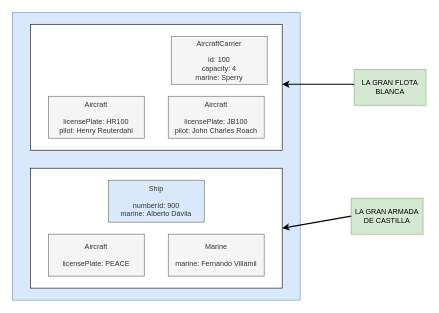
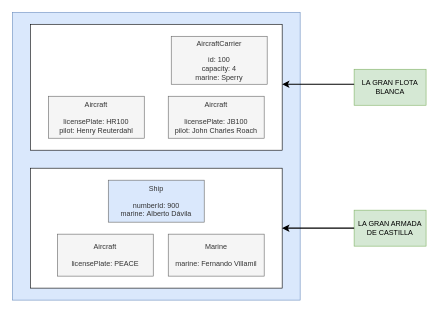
(387, 216) -> (390, 228)
(96, 255) -> (105, 255)
